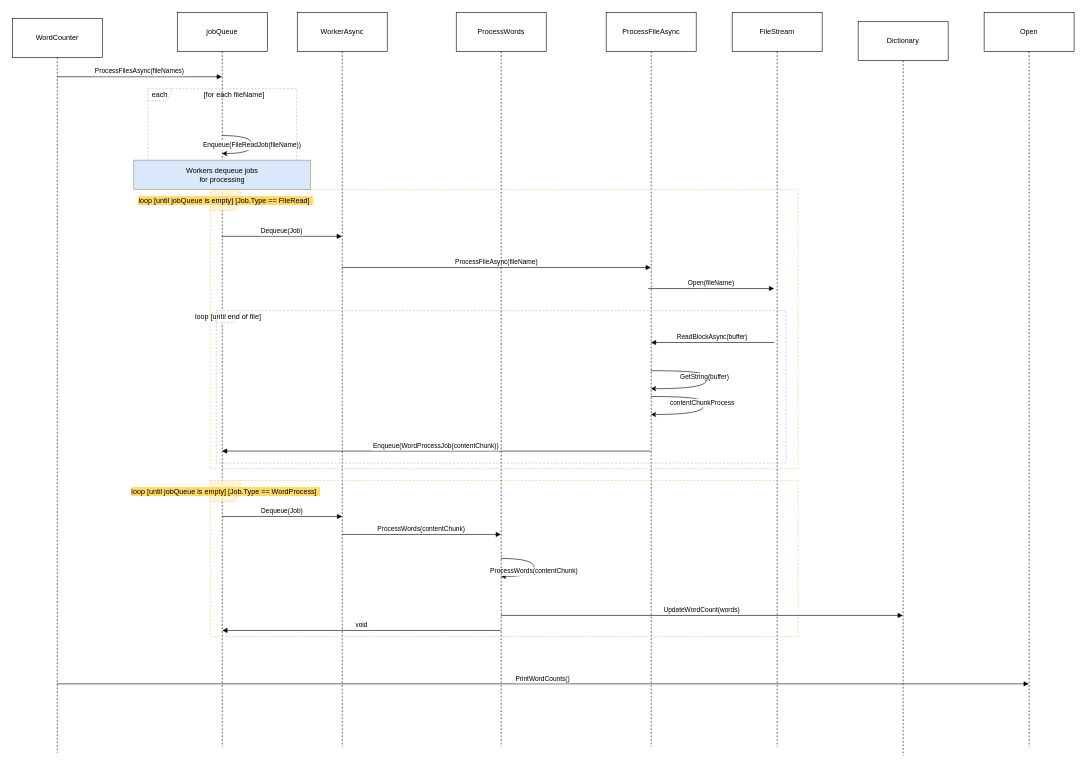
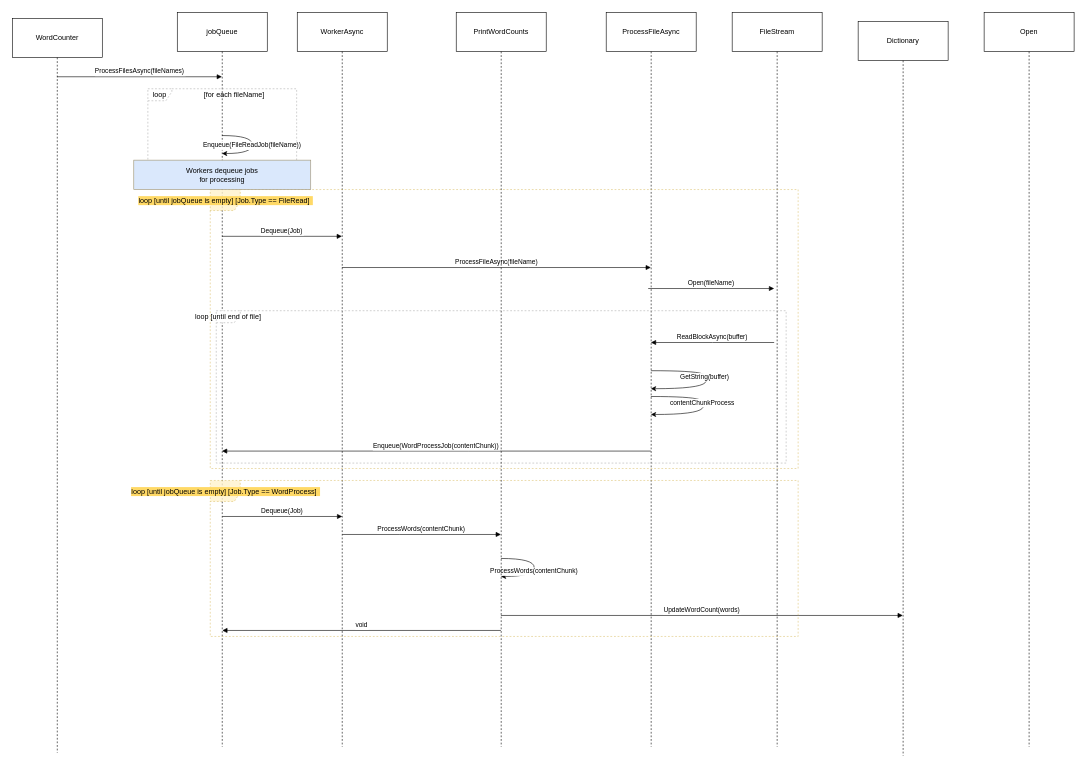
(501, 32) -> (501, 32)
(160, 95) -> (160, 95)
(1022, 684) -> none
